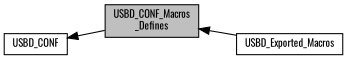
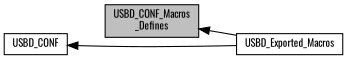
(91, 33) -> (157, 47)
